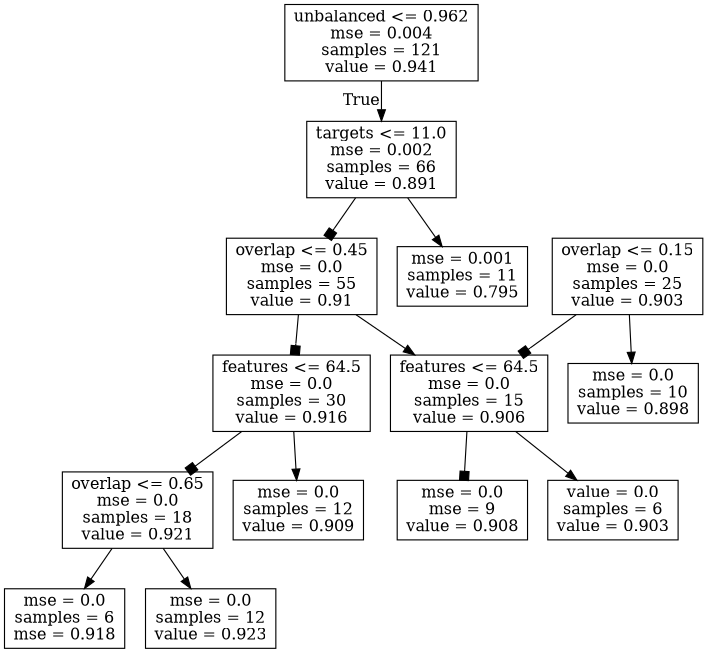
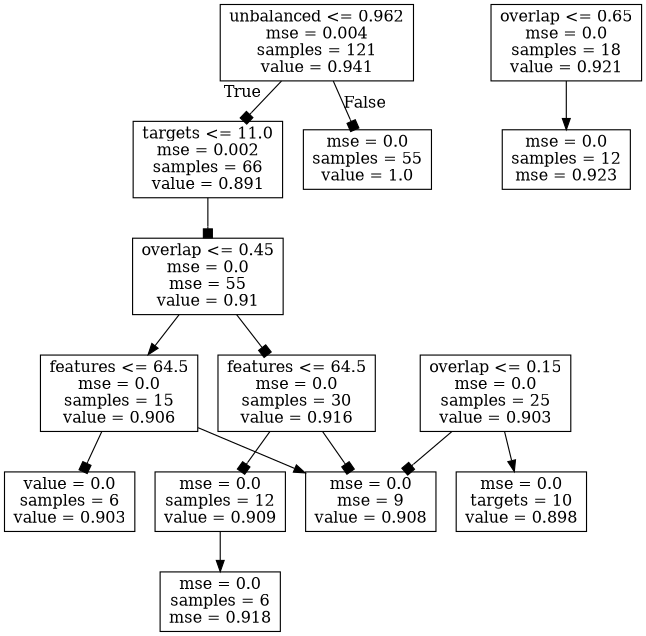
(381, 95) -> (266, 97)
none -> (367, 160)
(302, 276) -> (208, 276)
(462, 276) -> none
(553, 331) -> (433, 448)
(633, 393) -> (521, 502)
(219, 448) -> (333, 447)
(295, 450) -> (259, 446)
(466, 450) -> (246, 448)
(542, 452) -> (95, 446)
(102, 564) -> (220, 546)
(211, 619) -> (566, 160)
